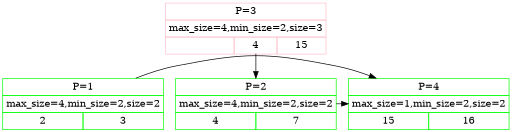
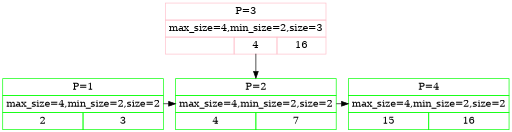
(301, 45) -> (301, 45)
(246, 56) -> (166, 104)
(429, 104) -> (429, 104)
